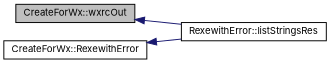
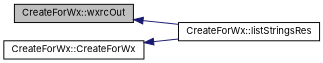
(254, 32) -> (249, 32)
(75, 50) -> (74, 50)
